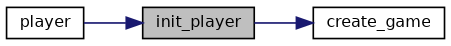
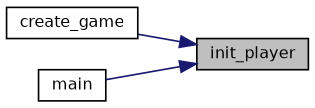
(45, 23) -> (72, 85)
(275, 23) -> (159, 38)
